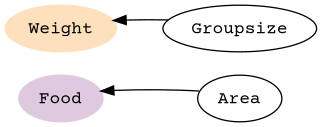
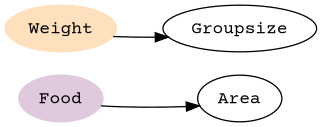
(147, 20) -> (134, 37)
(157, 90) -> (143, 107)
